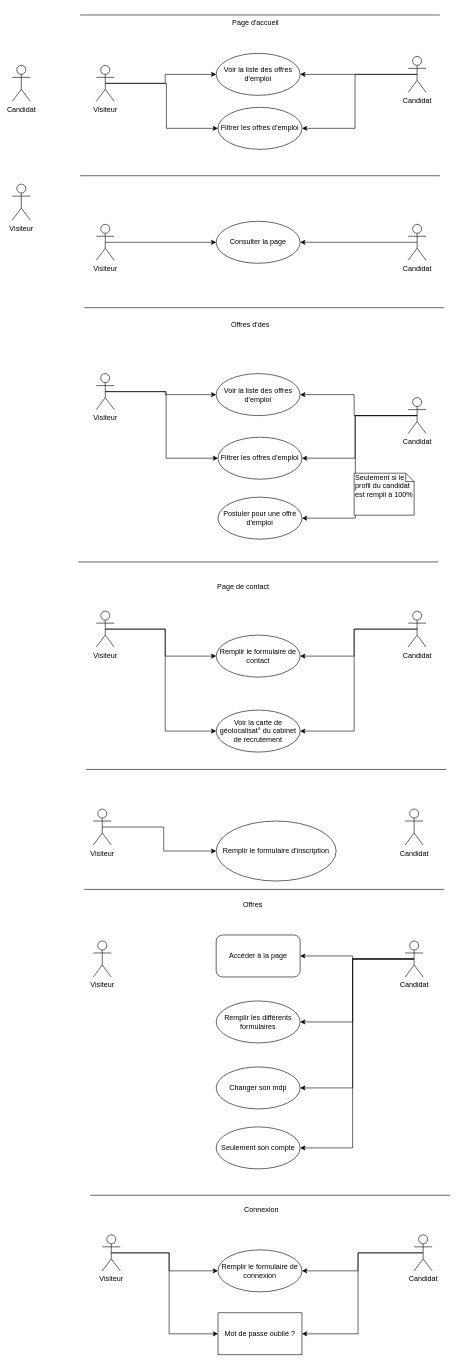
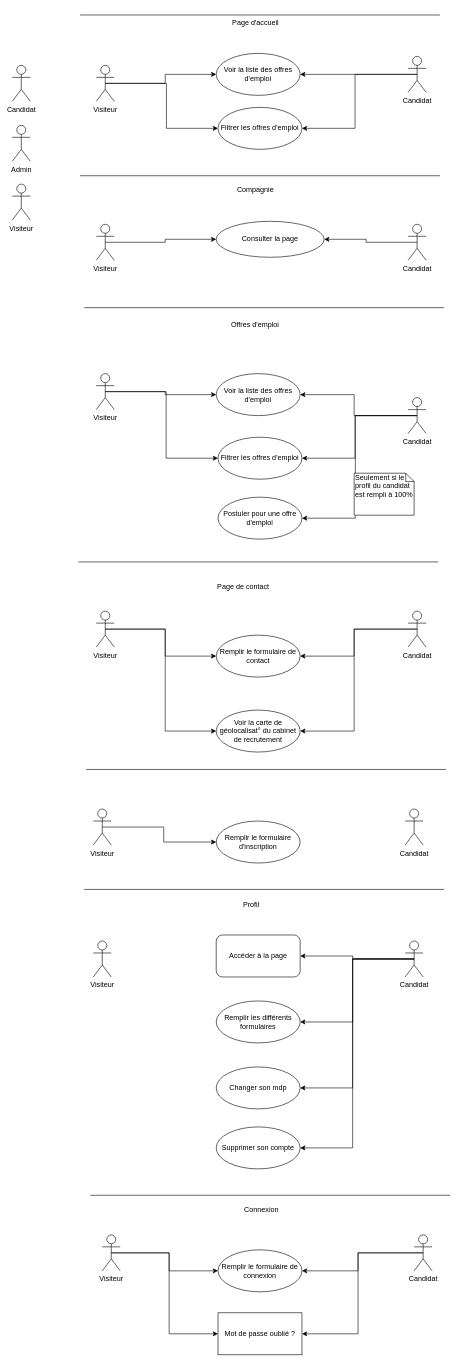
none -> (21, 143)
none -> (260, 190)
(258, 242) -> (270, 239)
(254, 324) -> (258, 324)
(276, 851) -> (258, 842)
(255, 905) -> (254, 905)
(258, 1148) -> (258, 1148)
